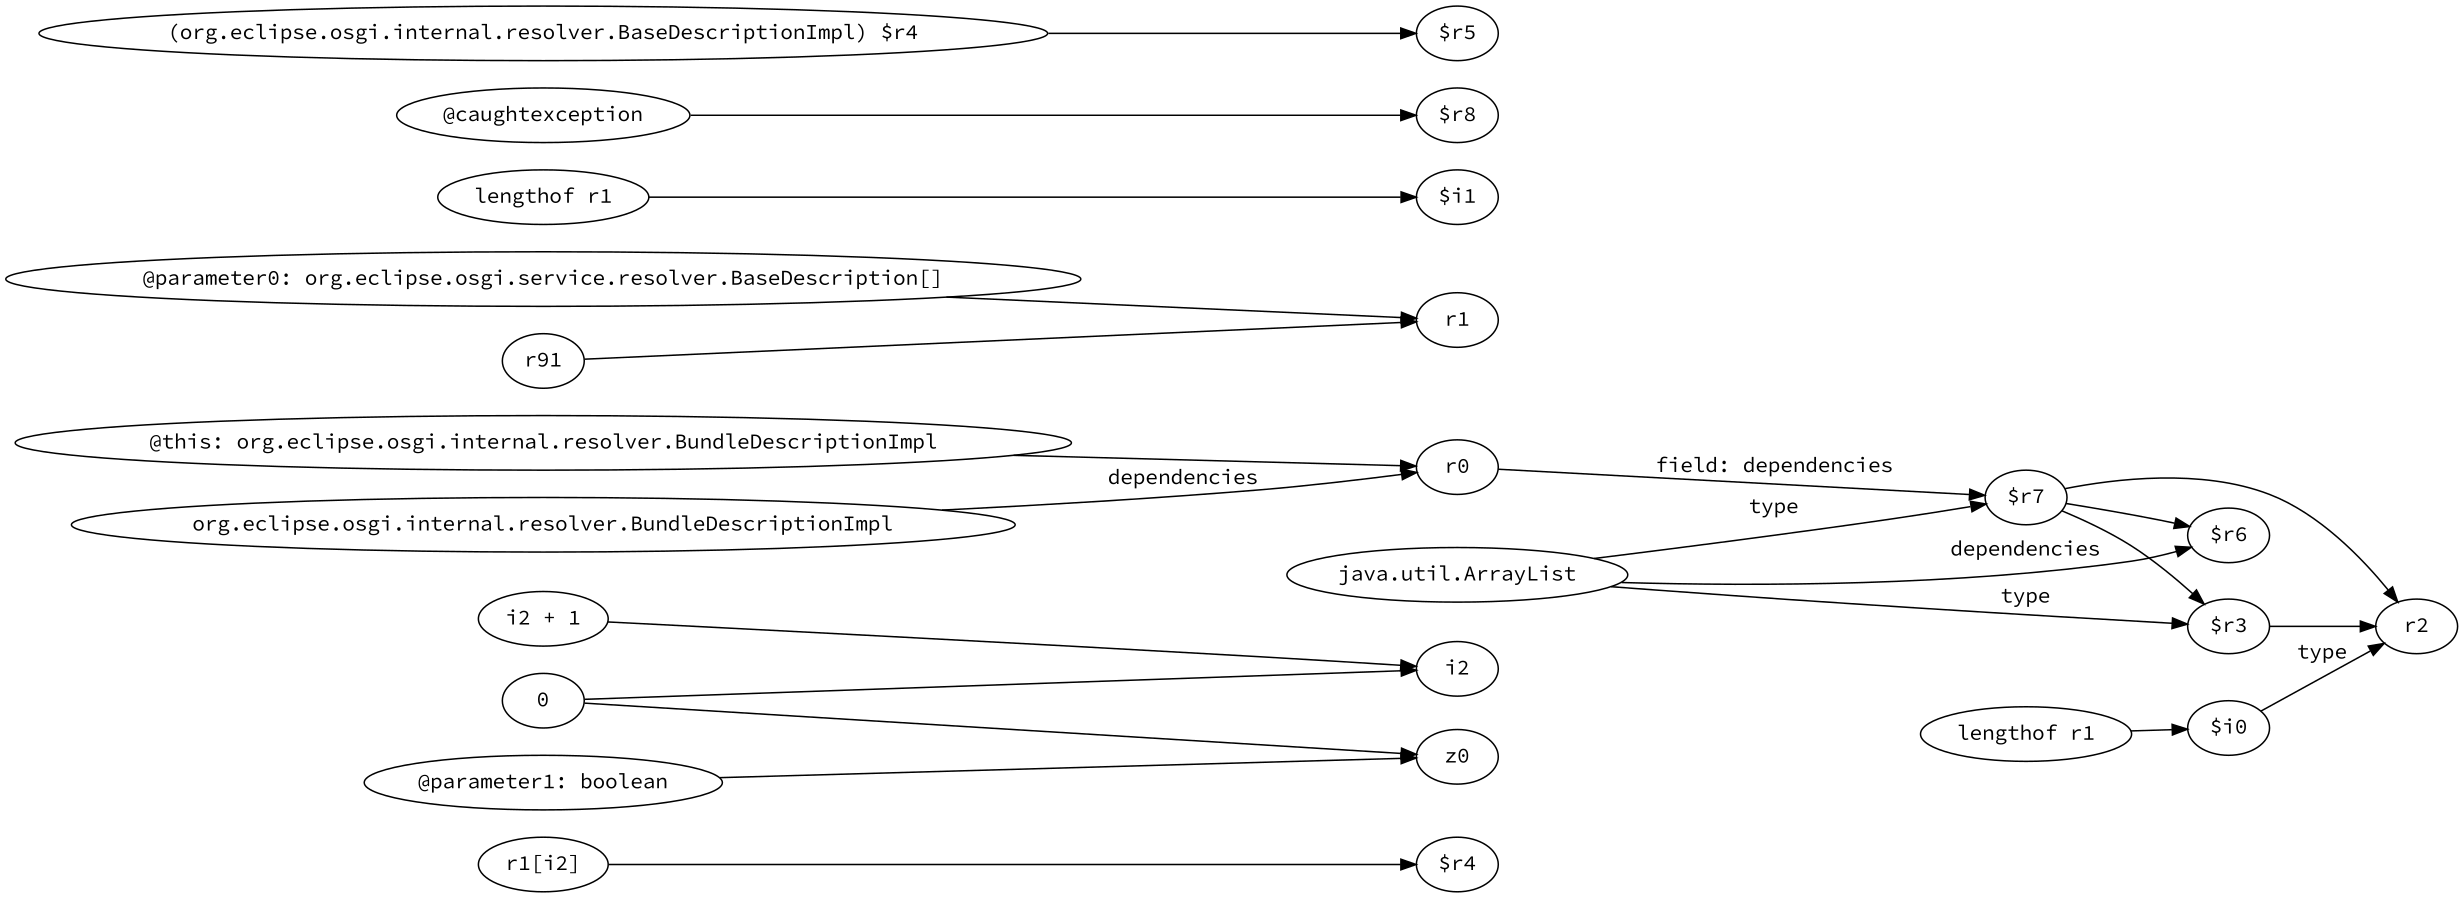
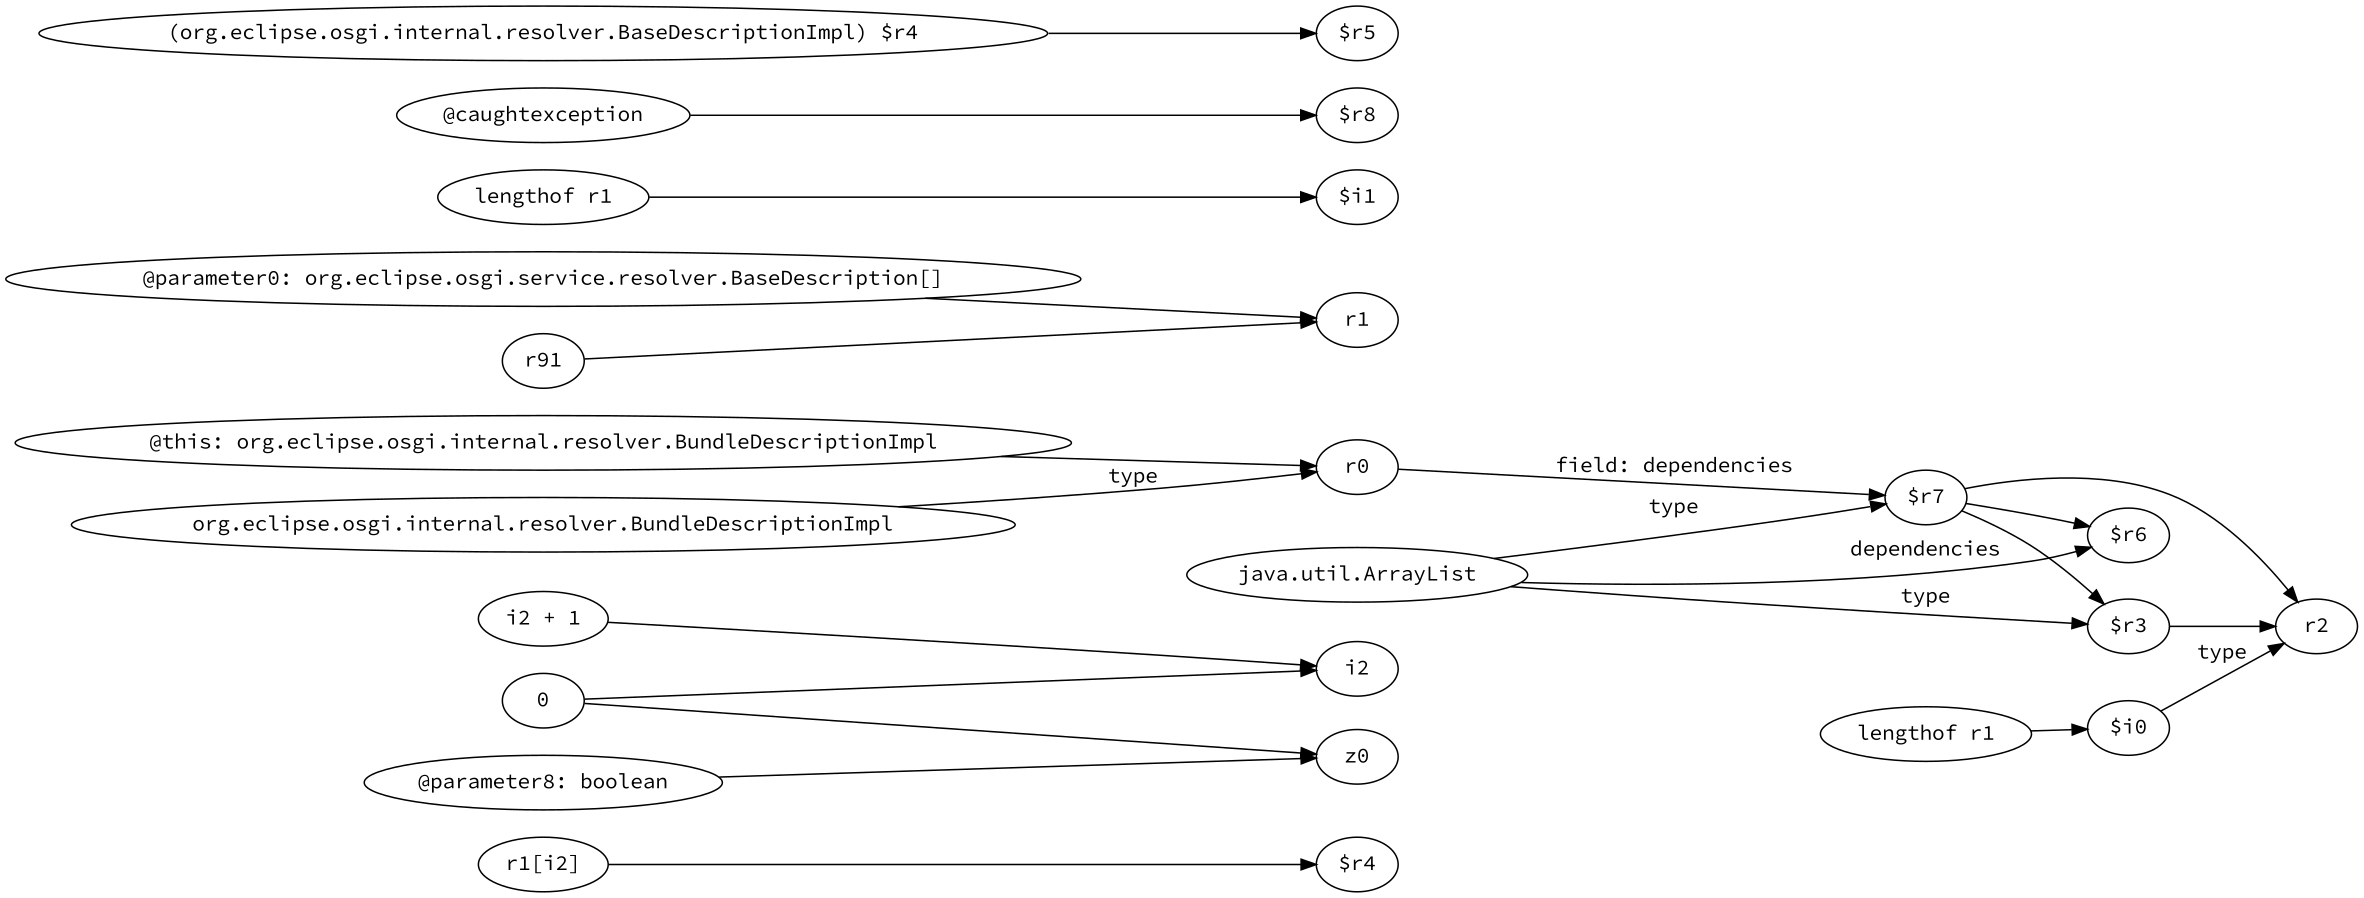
(1184, 479) -> (1134, 477)
(543, 783) -> (543, 783)
